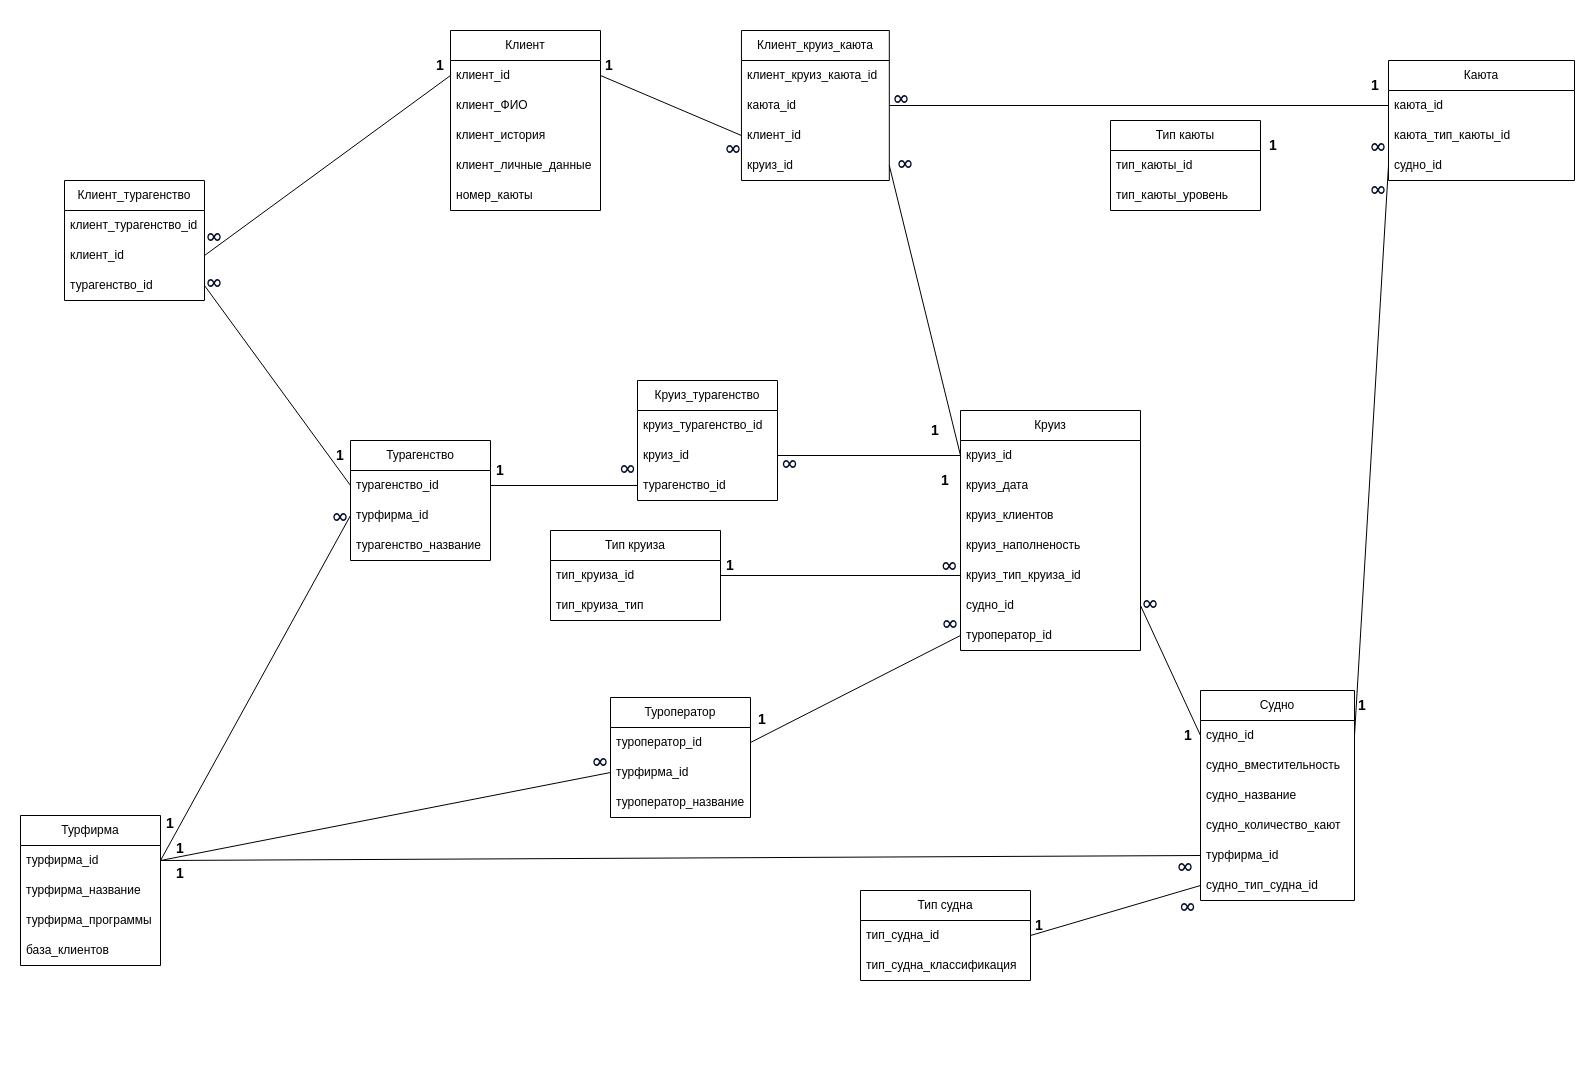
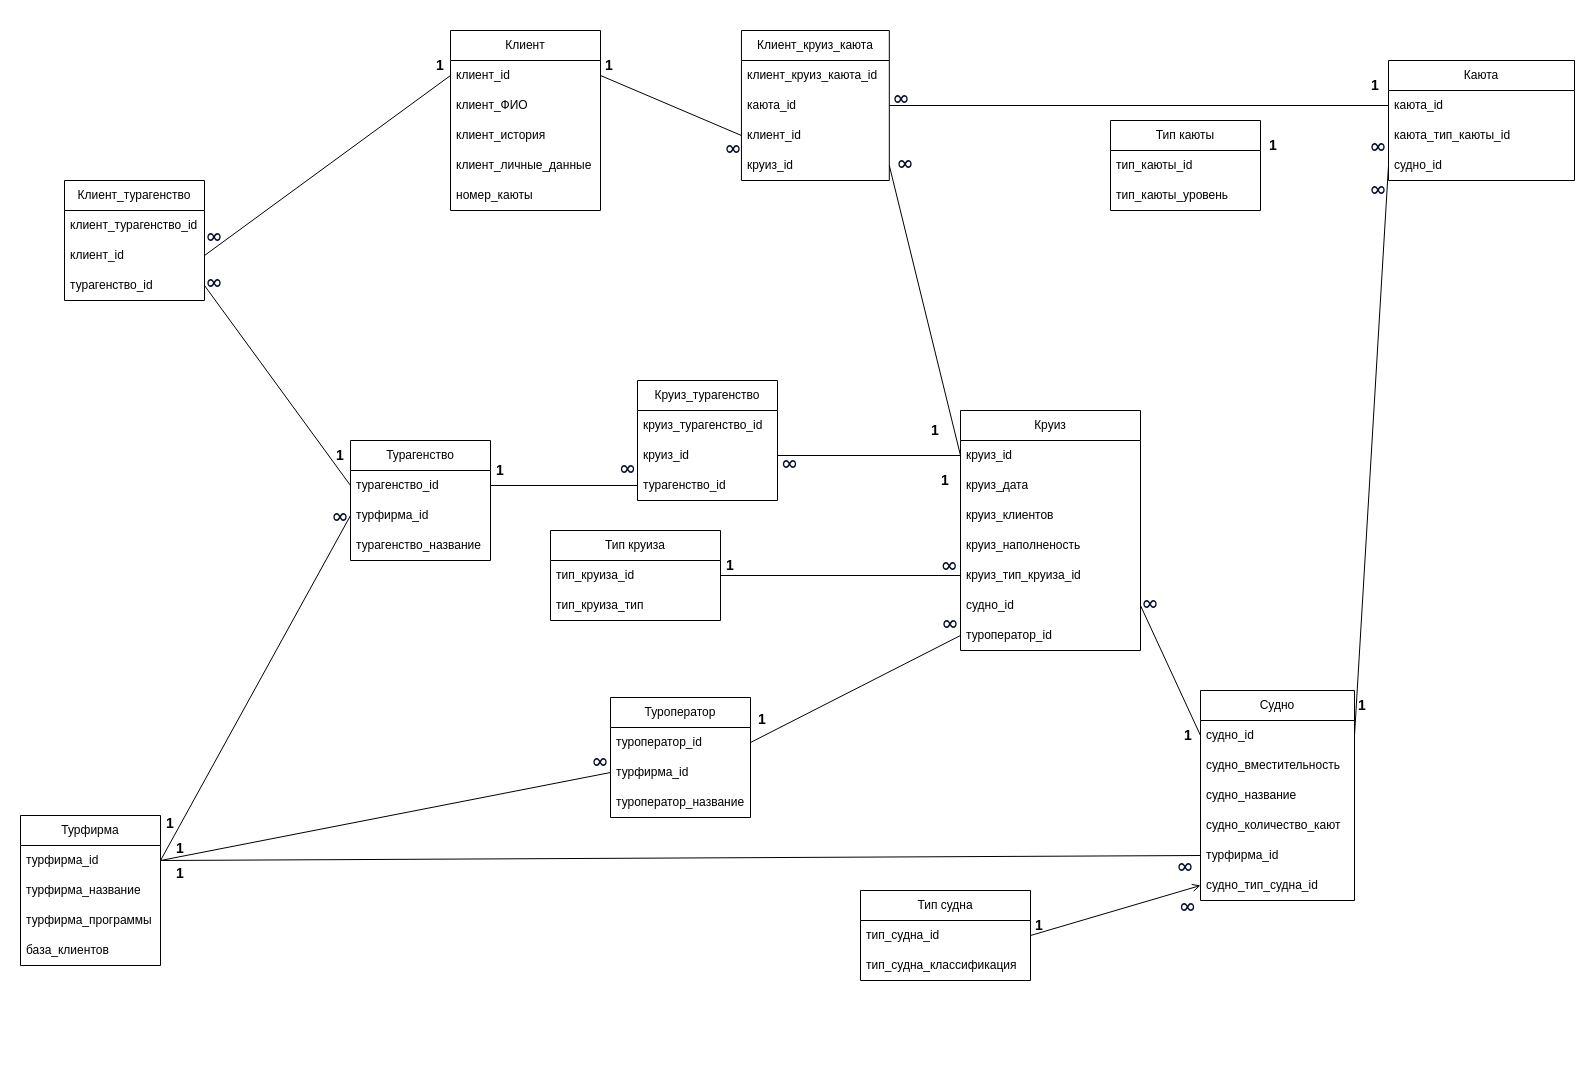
(1195, 887) -> (1194, 887)
